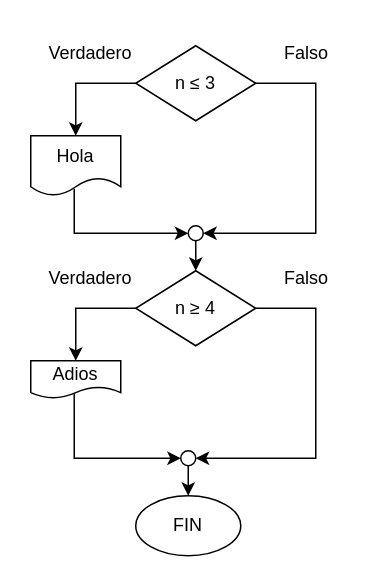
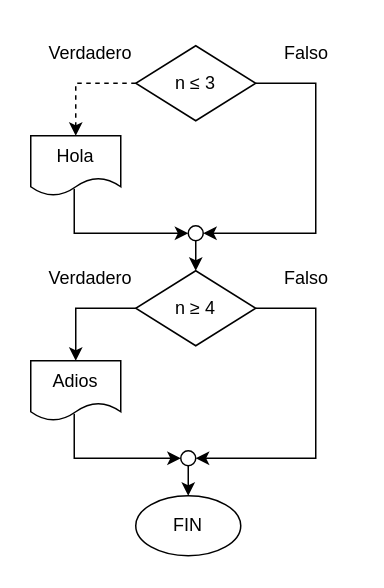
(85, 83) -> (85, 83)
(76, 380) -> (76, 391)
